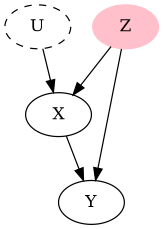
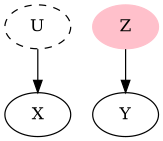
(96, 66) -> none
(73, 153) -> none
